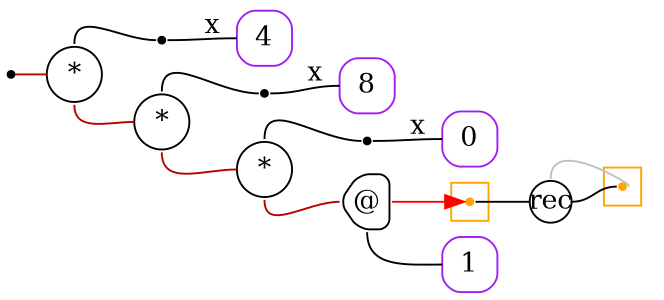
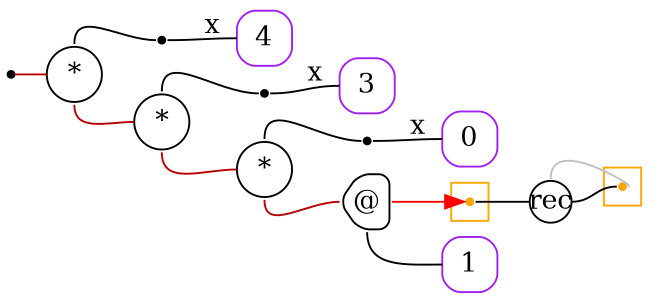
(367, 86) -> (367, 86)
